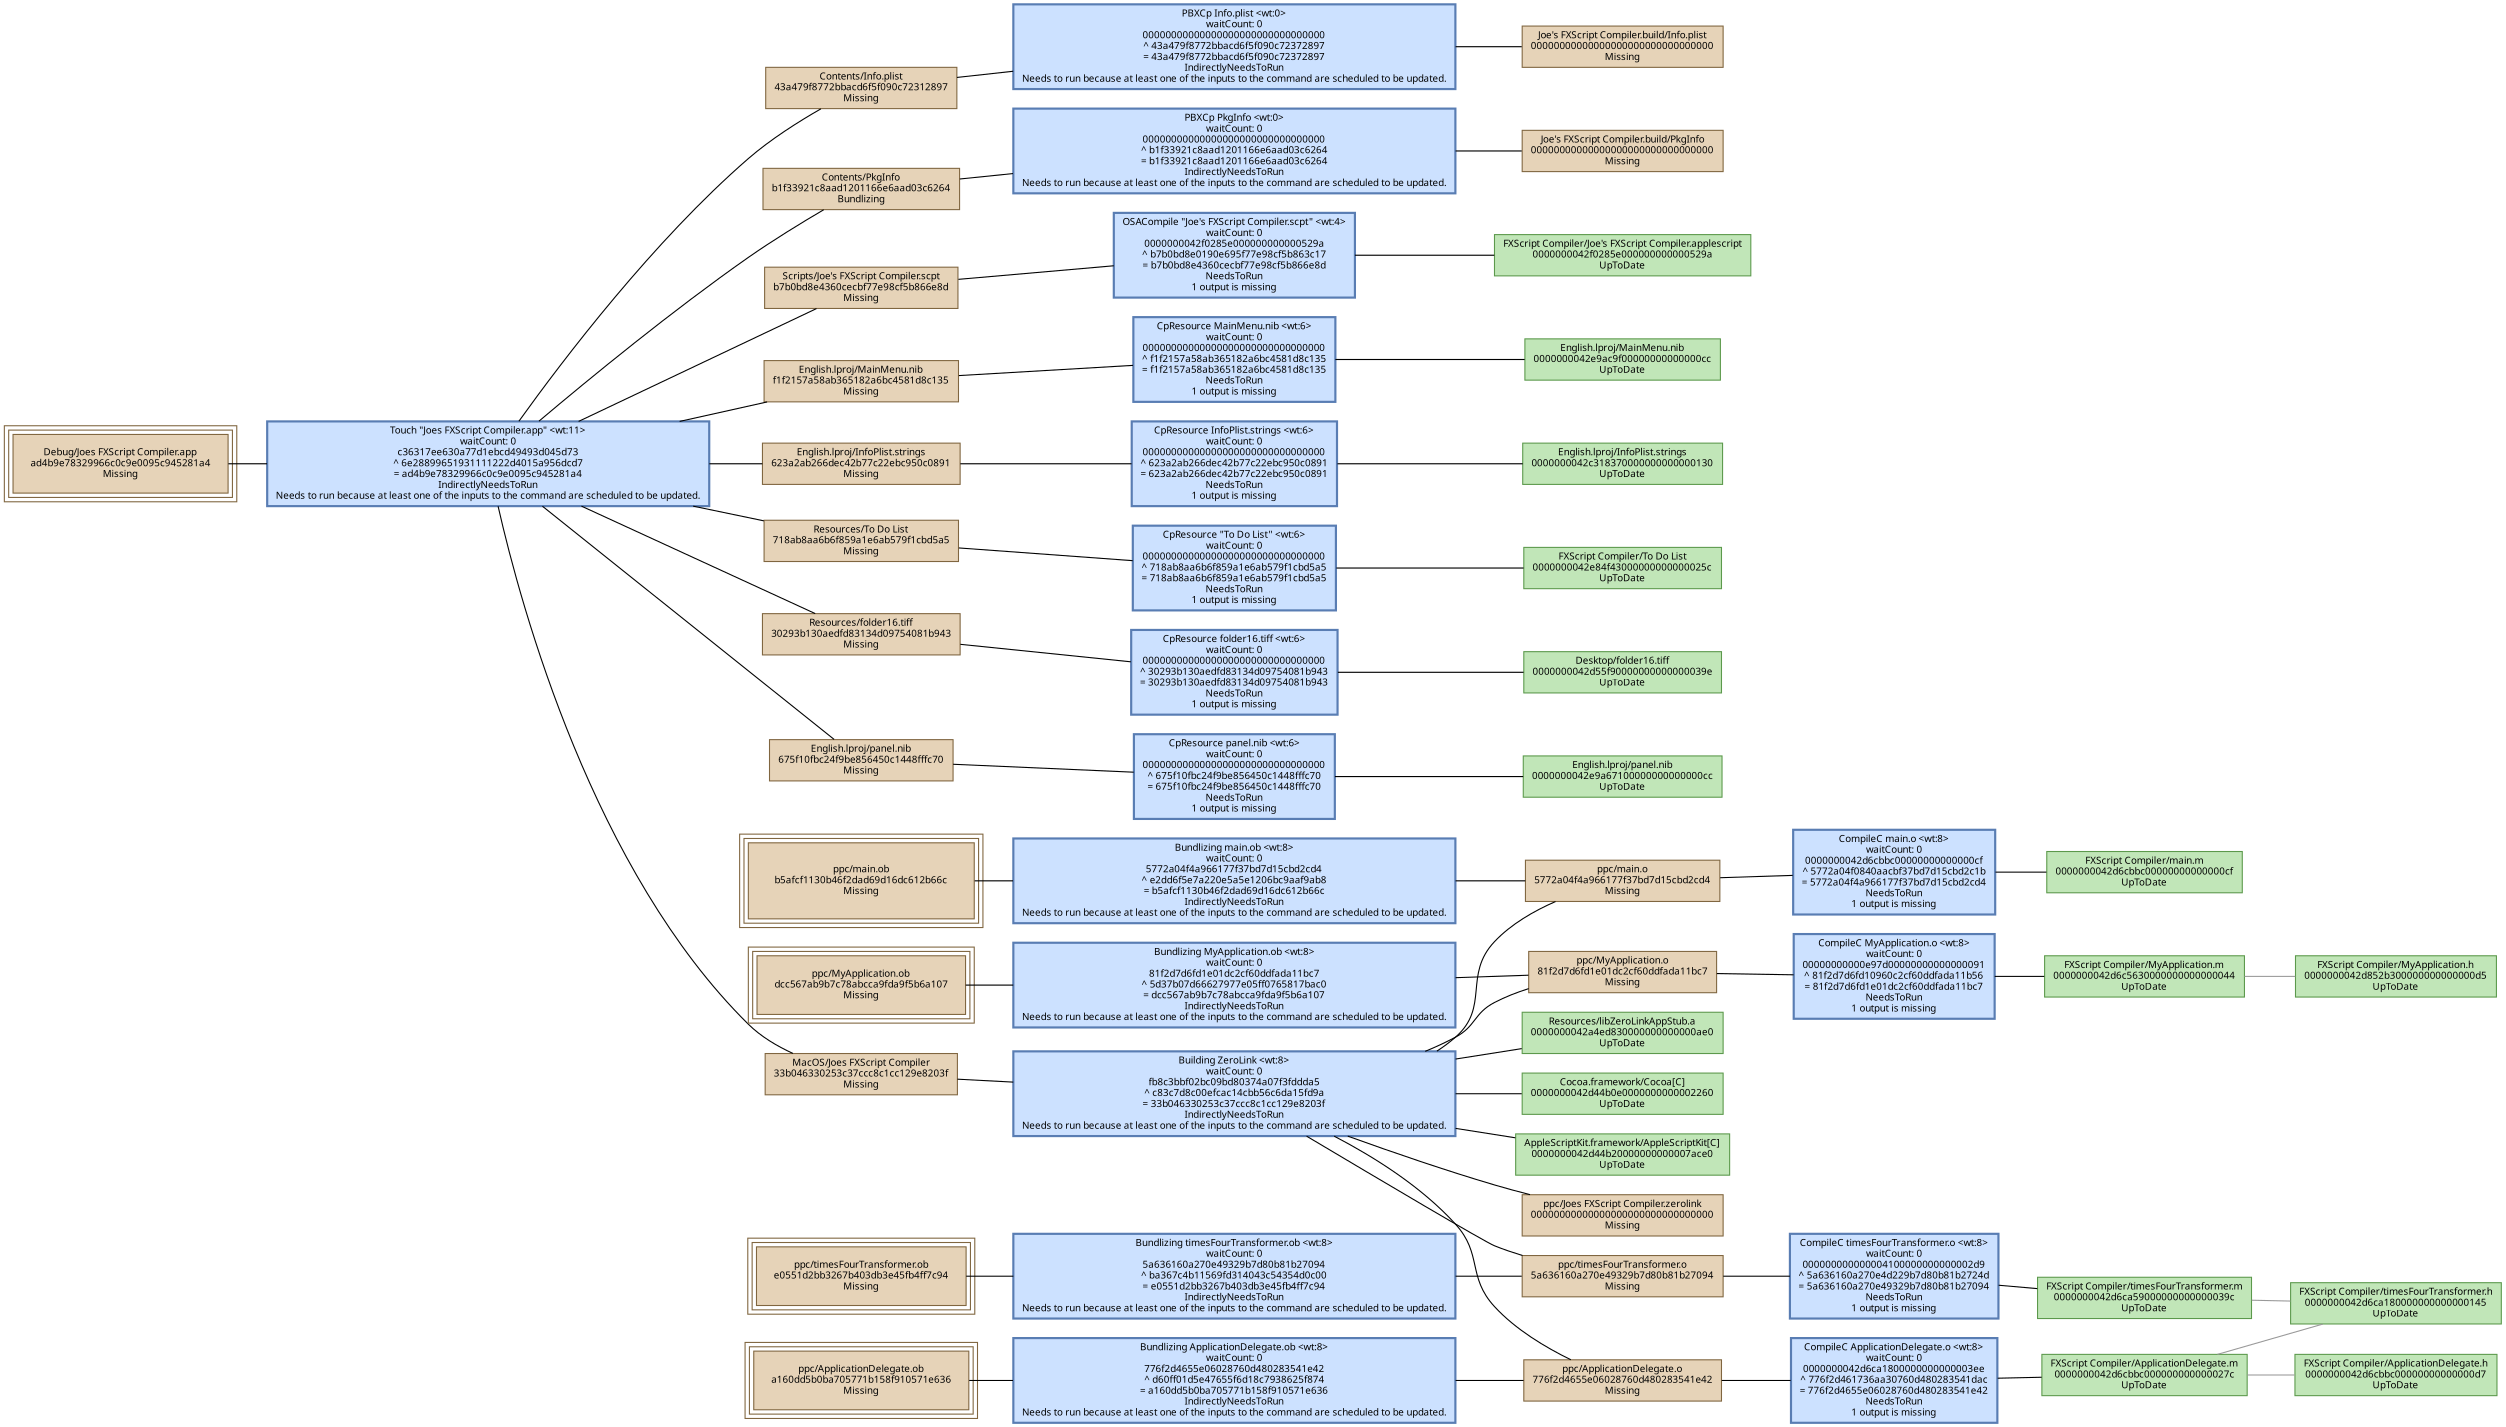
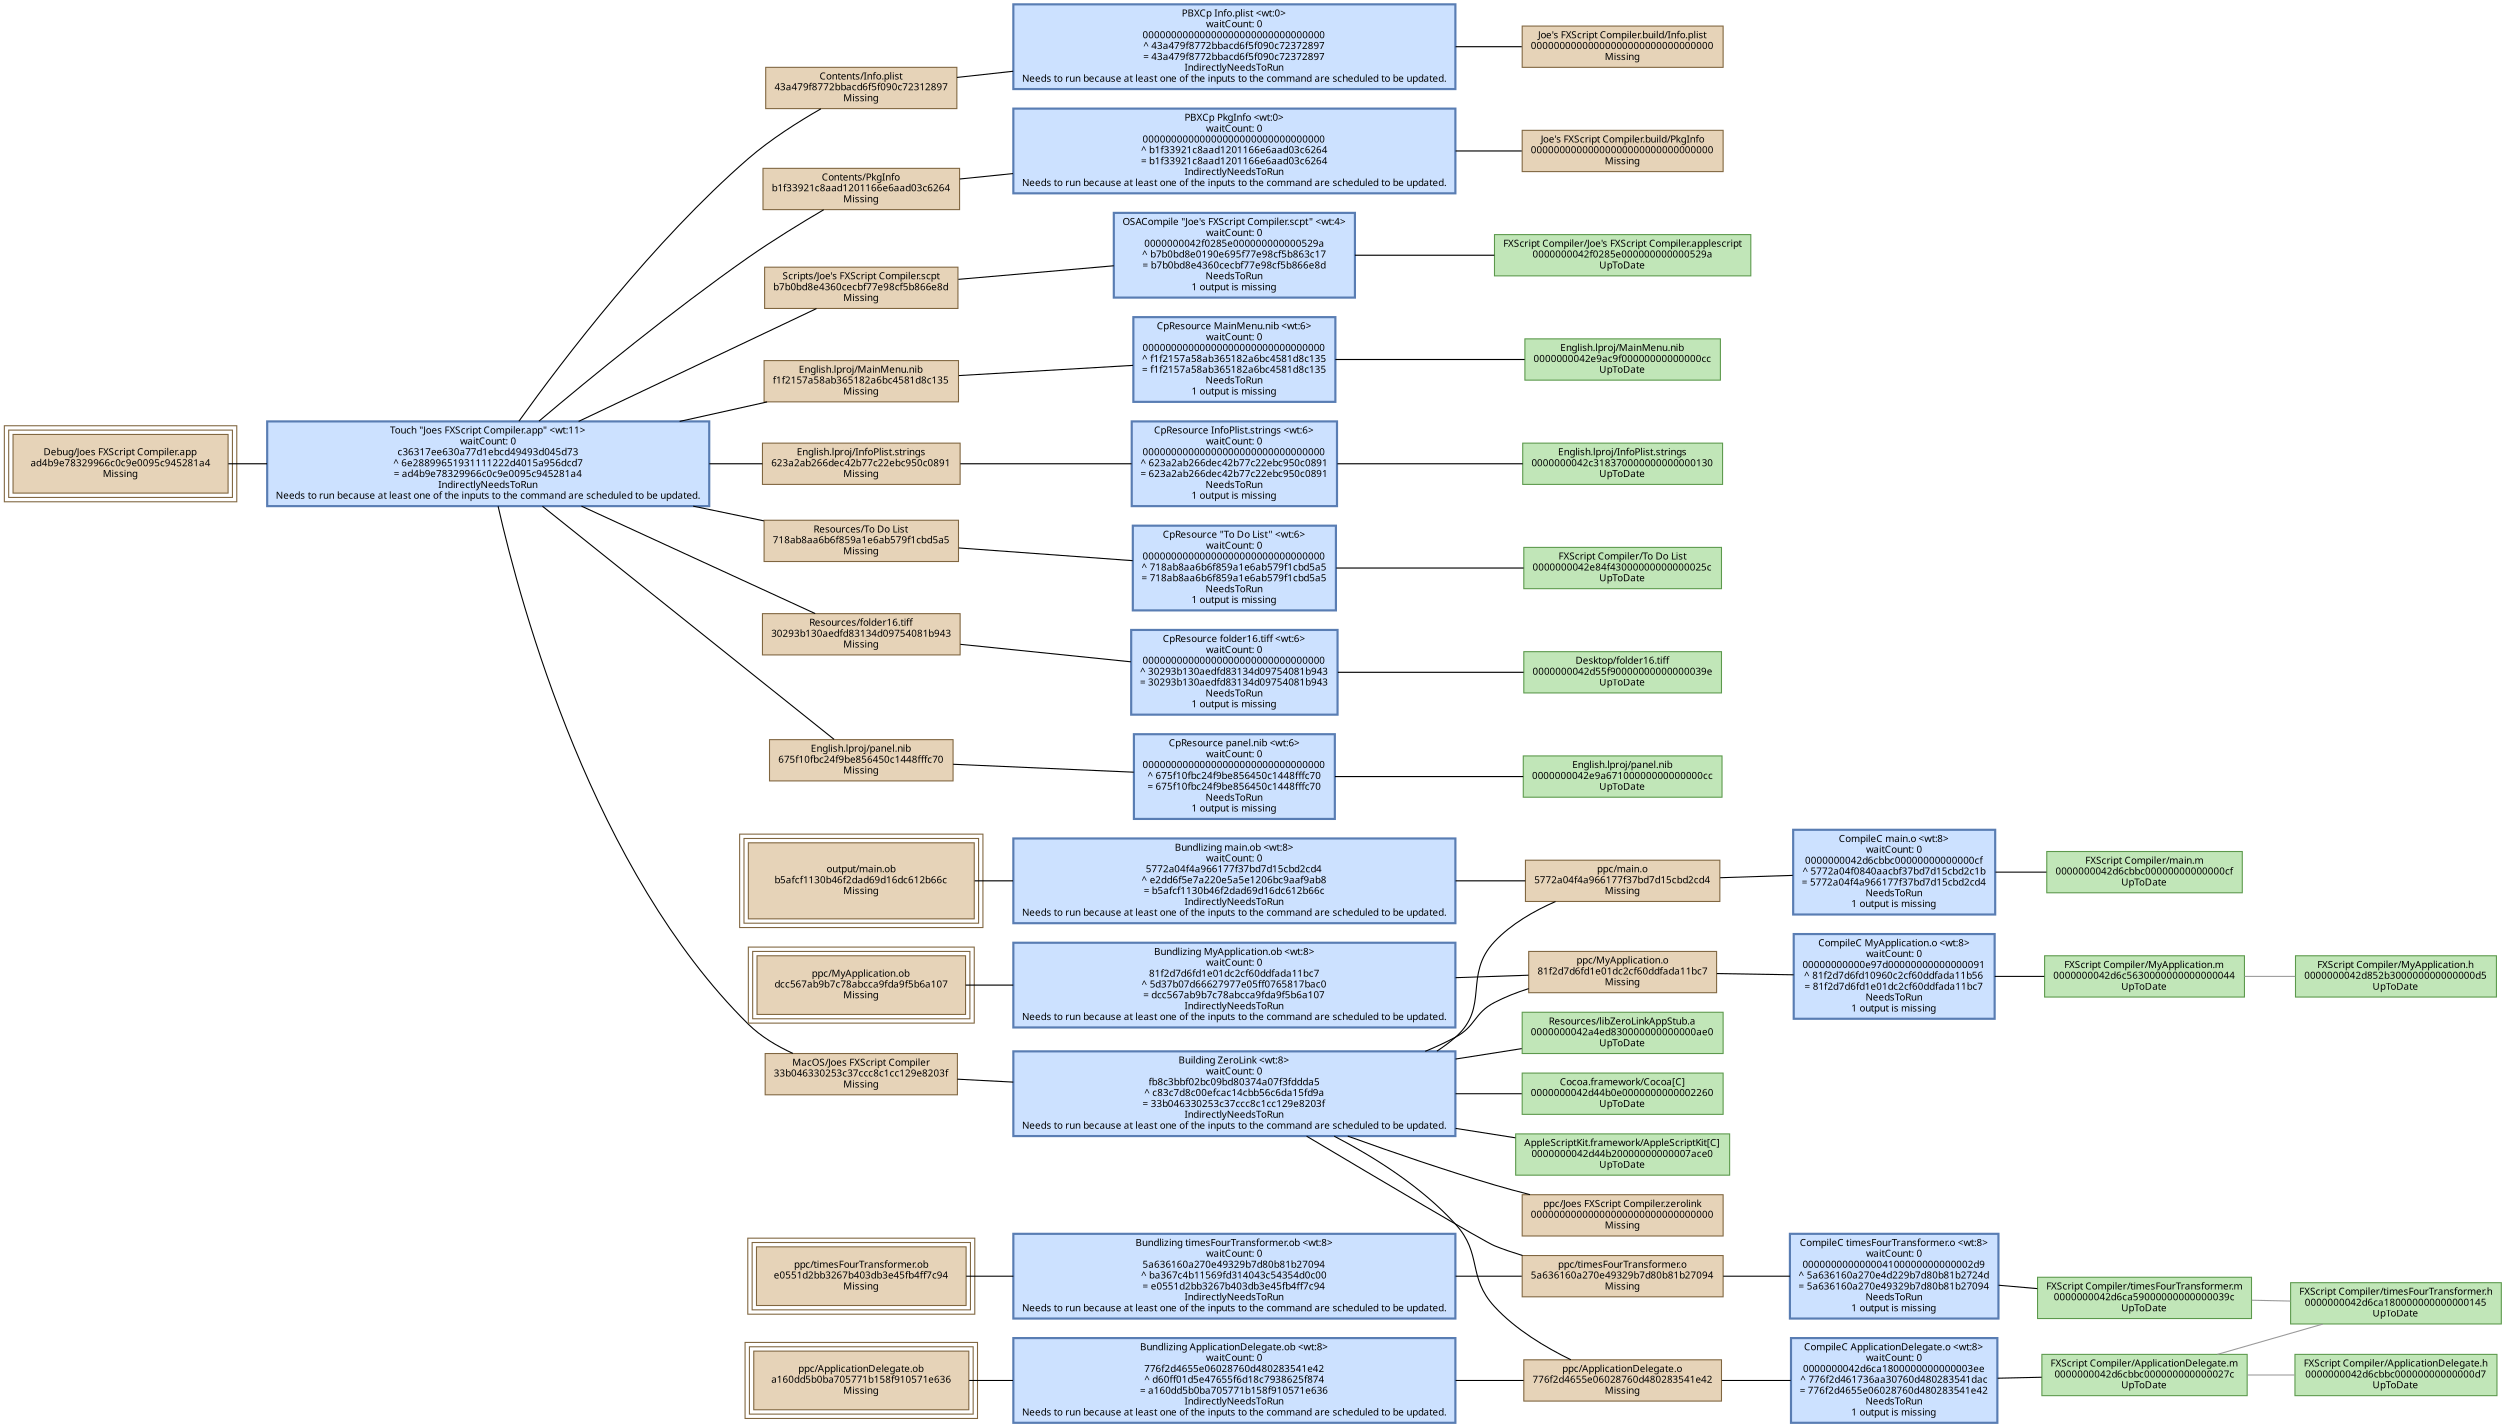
(861, 189) -> (861, 189)
(861, 881) -> (861, 881)
